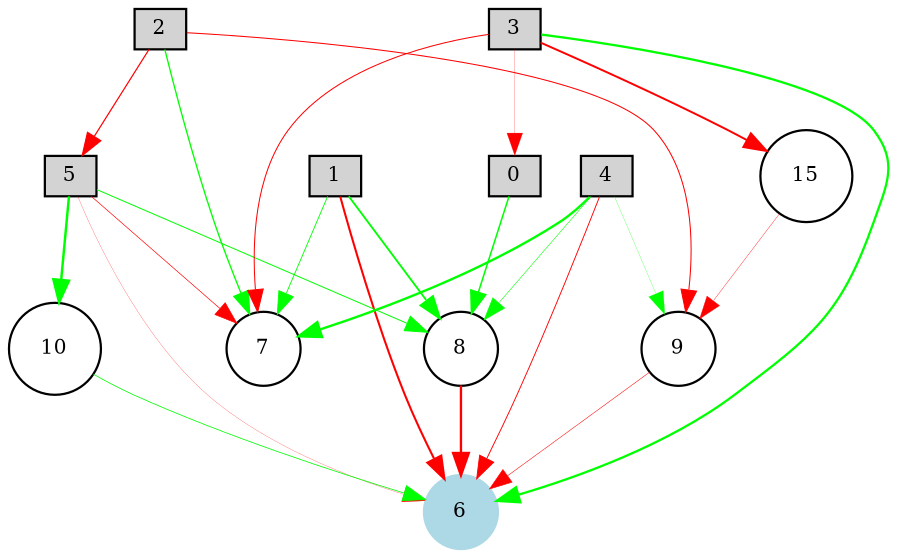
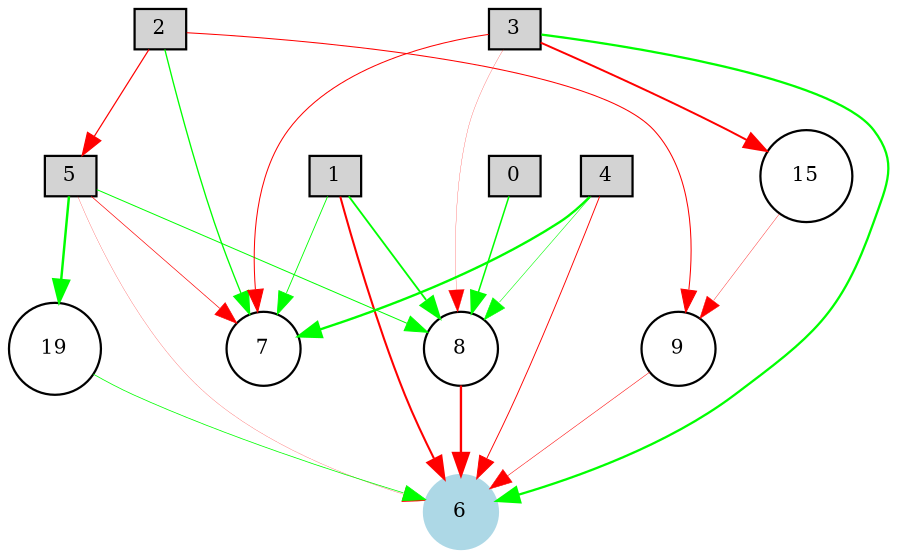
(515, 91) -> (461, 166)
(635, 245) -> none
(55, 349) -> (55, 349)
